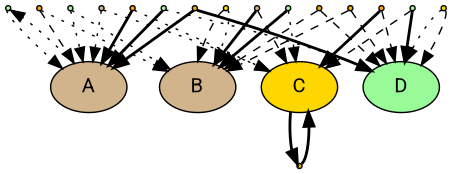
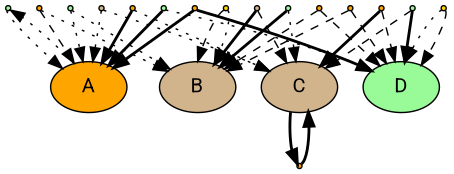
(89, 87) -> (89, 87)
(299, 87) -> (299, 87)
